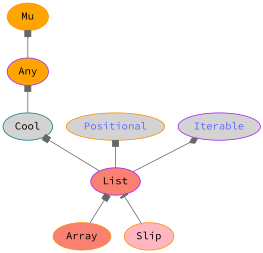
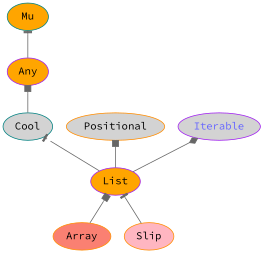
(28, 17) -> (28, 17)
(28, 46) -> (28, 46)
(116, 127) -> (116, 127)
(75, 156) -> (75, 156)
(116, 181) -> (116, 181)
